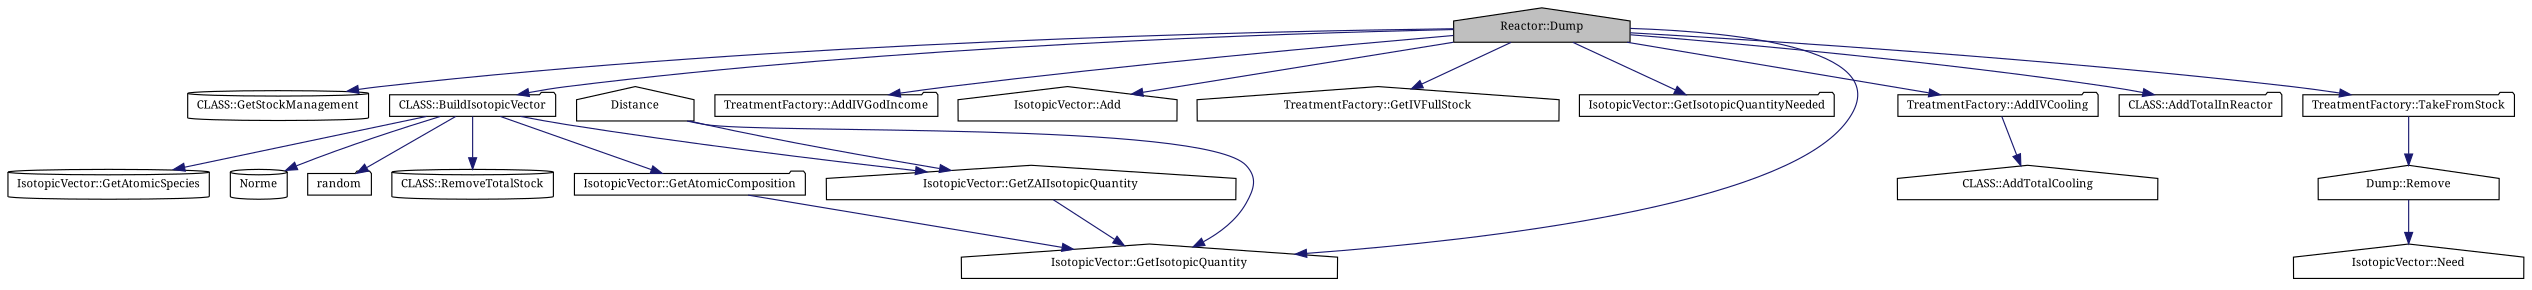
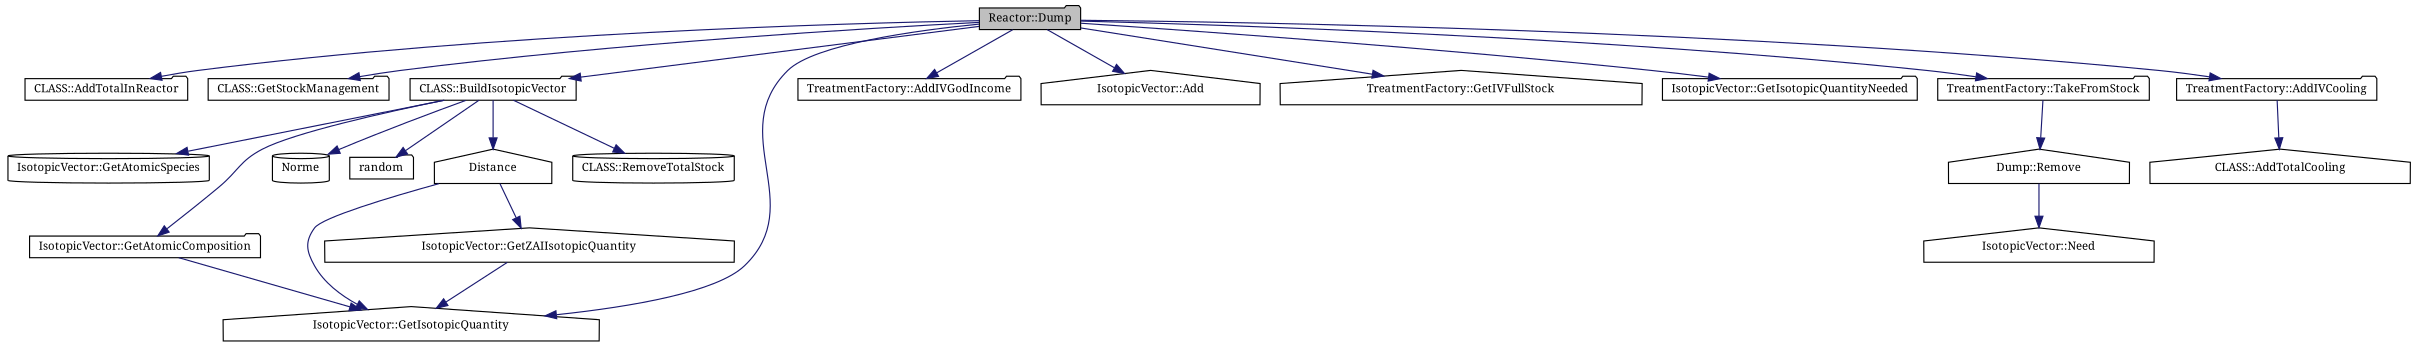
(1542, 27) -> (1030, 19)
(278, 106) -> (299, 89)
(718, 146) -> (493, 119)
